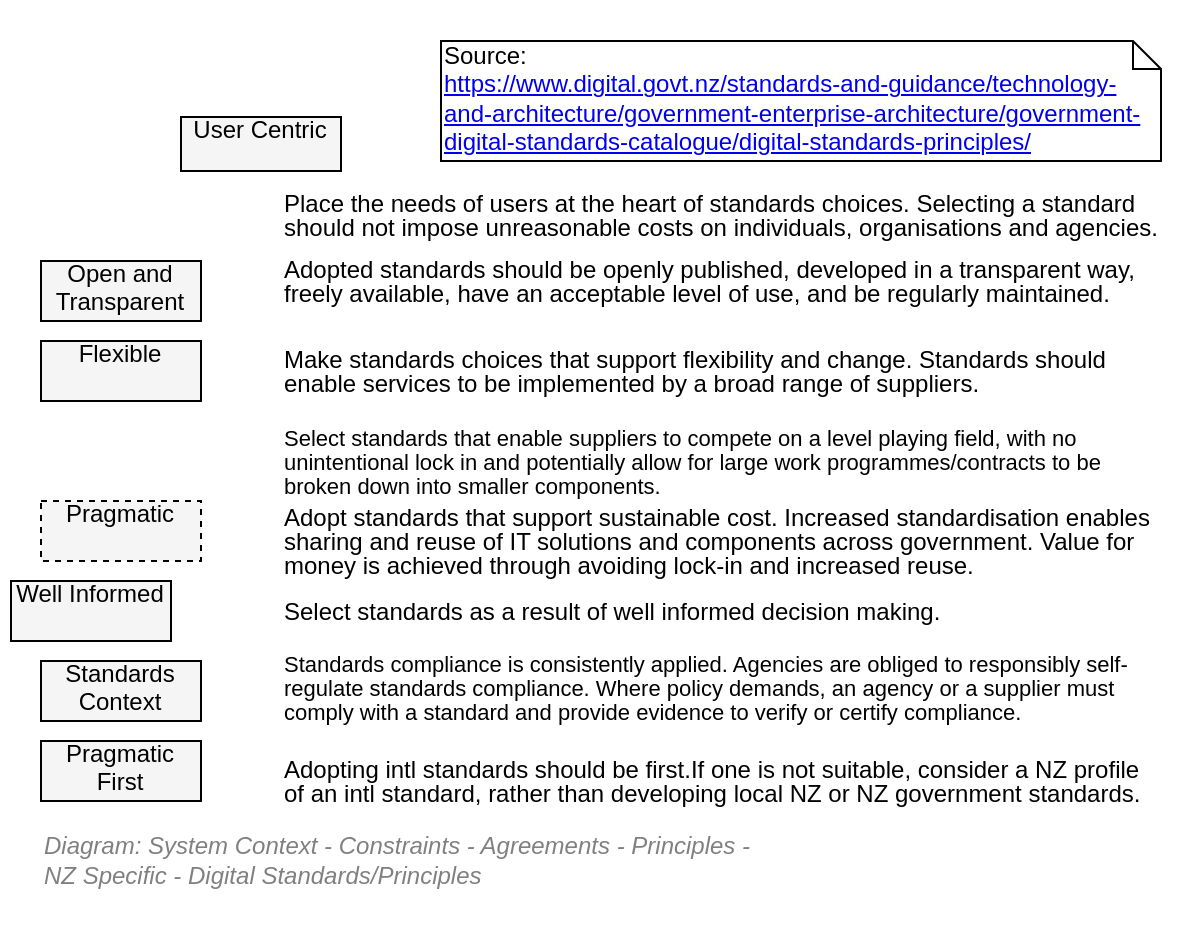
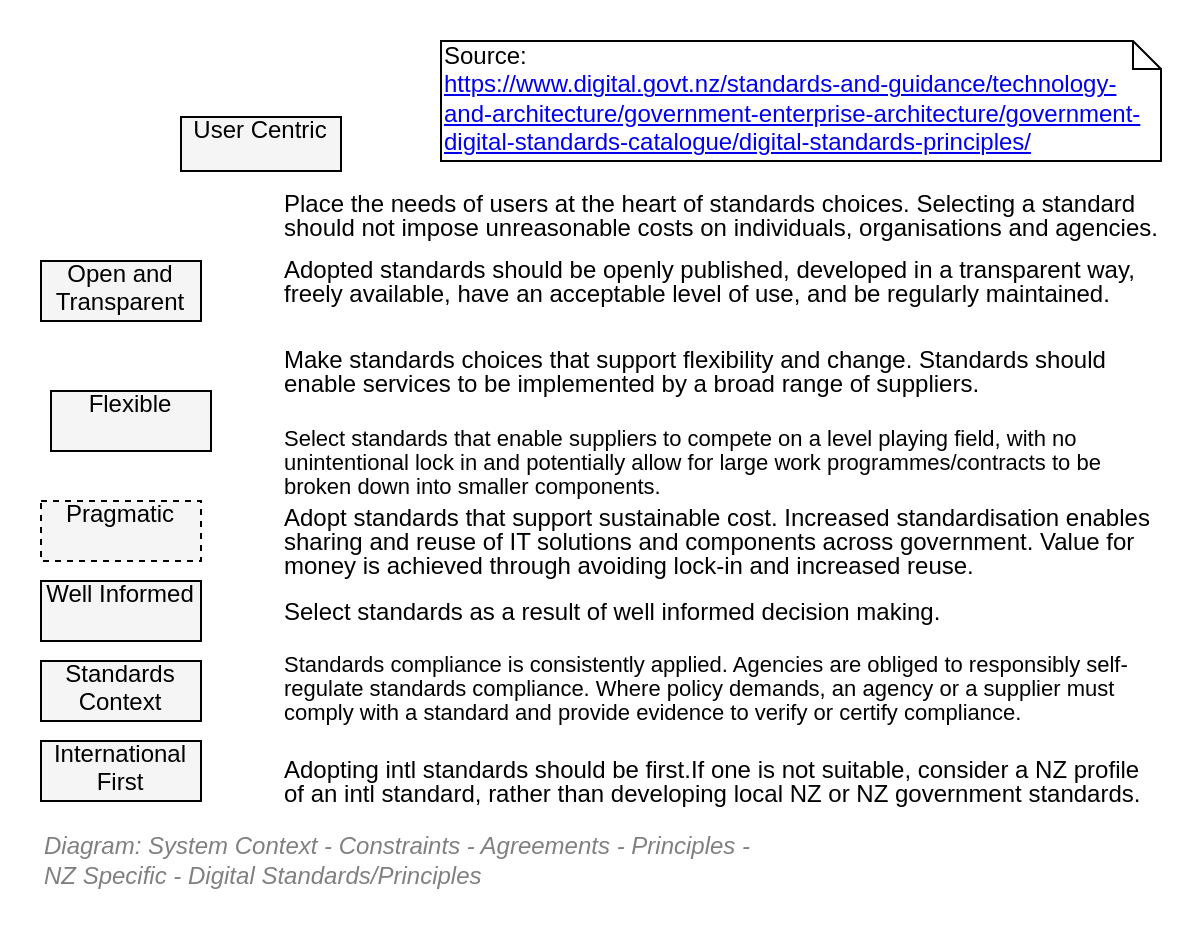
(121, 371) -> (131, 421)
(91, 611) -> (121, 611)
(121, 741) -> (121, 741)
